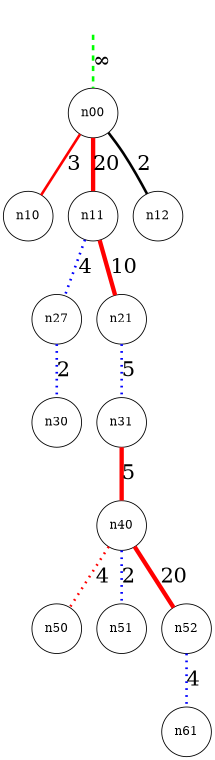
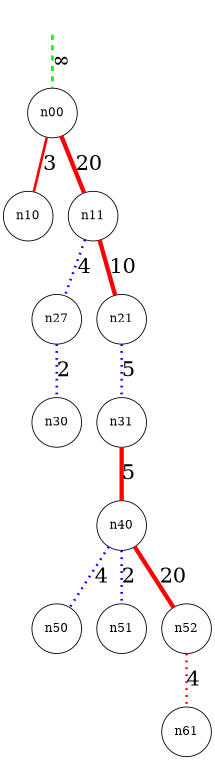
(158, 216) -> none
(89, 577) -> (89, 577)
(187, 680) -> (187, 680)
